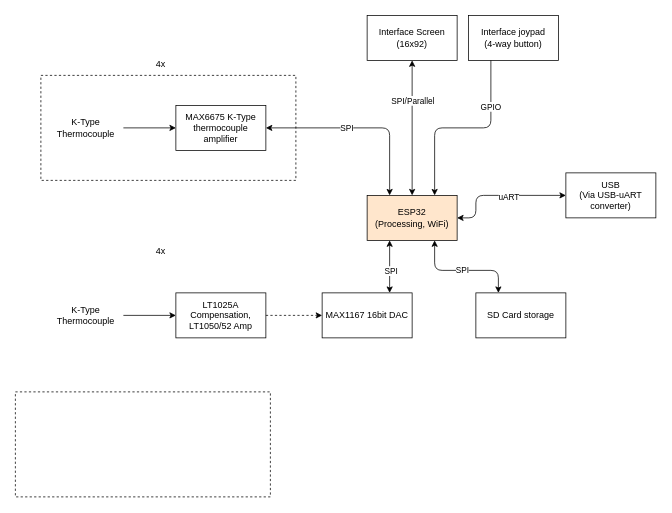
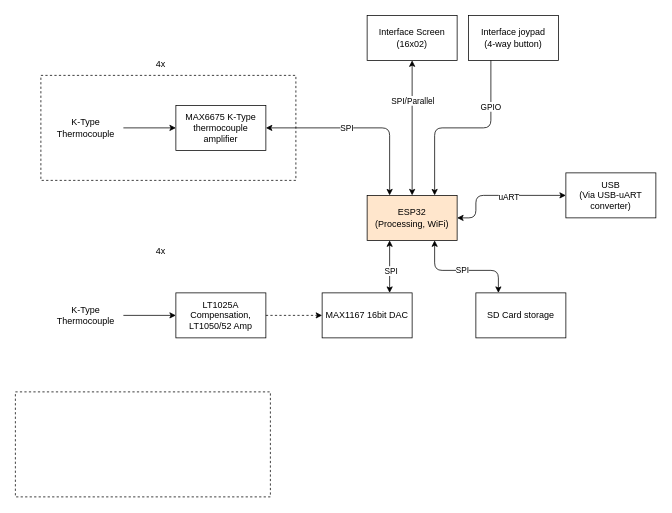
(412, 38) -> (412, 38)
